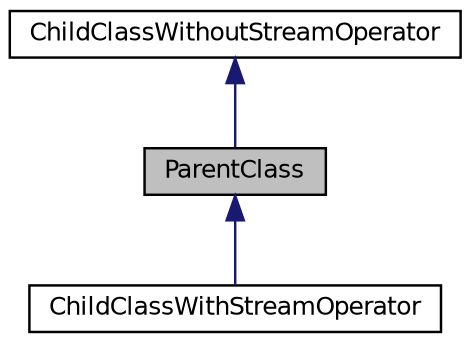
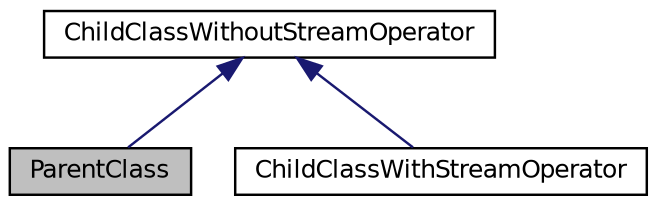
(235, 253) -> (365, 110)
